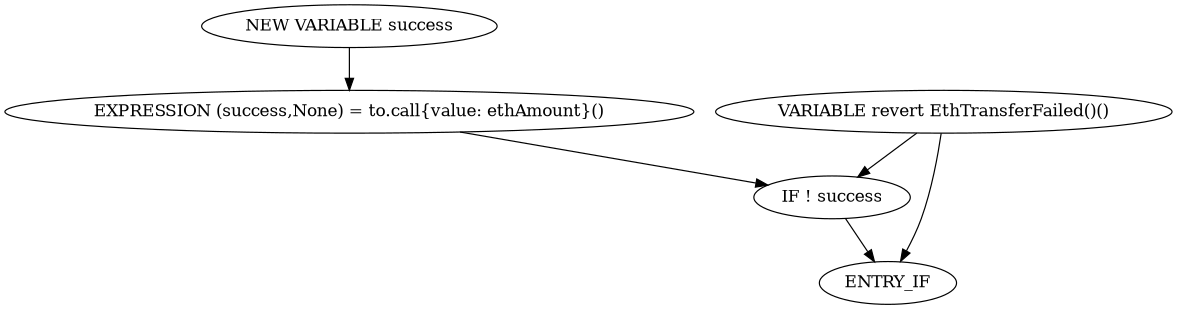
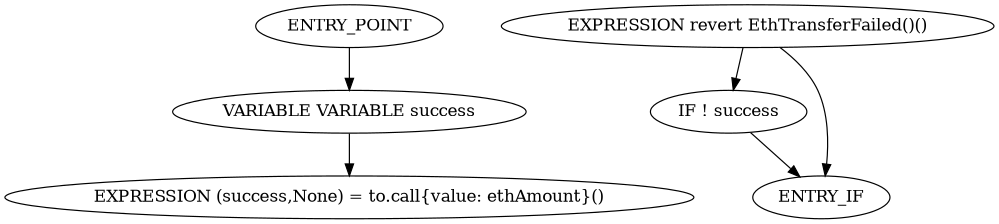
none -> (349, 26)
(349, 26) -> (349, 112)
(944, 112) -> (748, 26)
(608, 158) -> none
